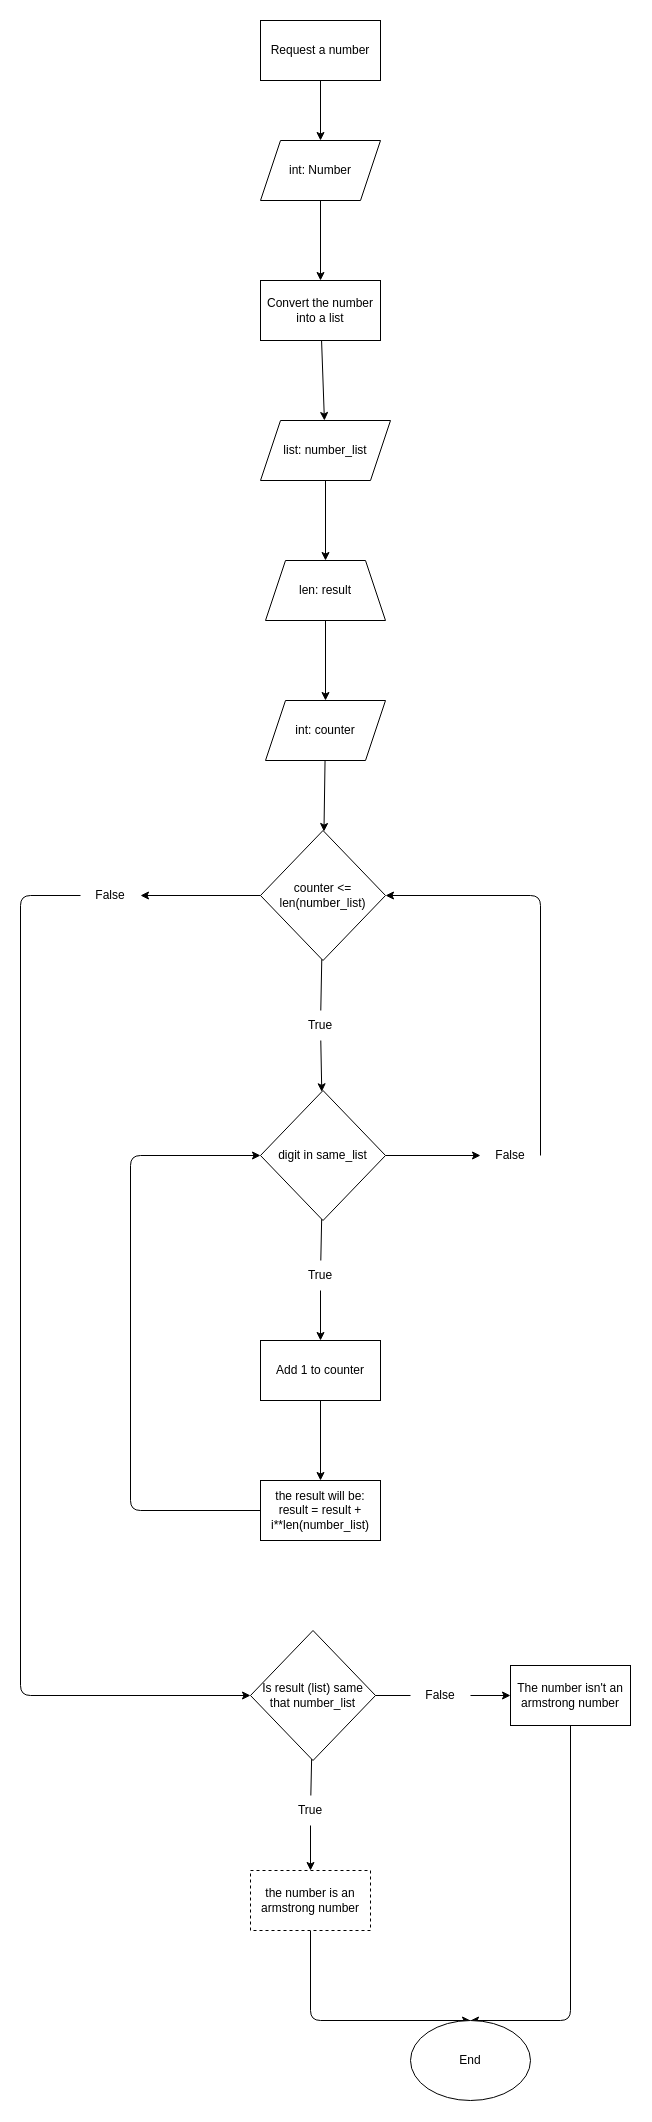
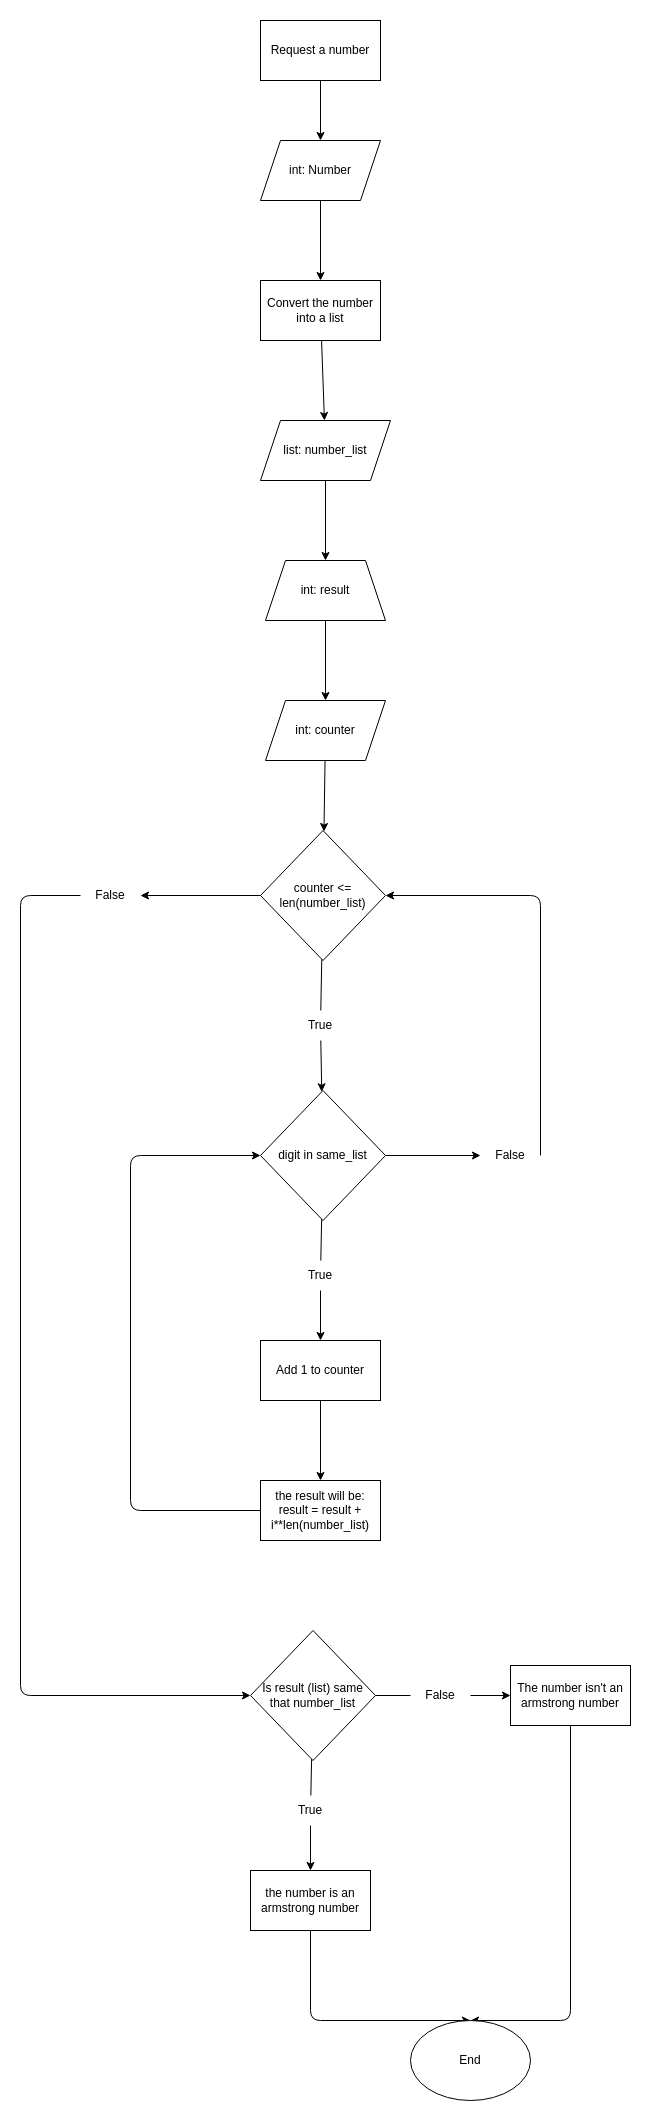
(326, 591) -> (326, 591)
(311, 1901) -> (311, 1901)
